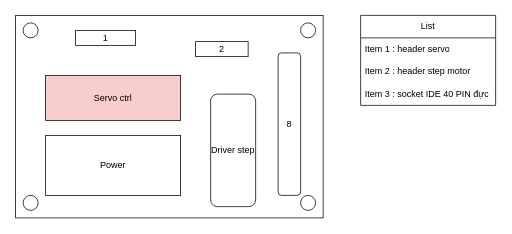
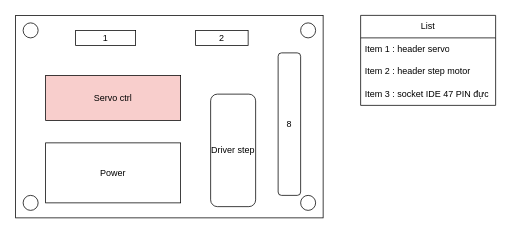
(222, 49) -> (222, 38)
(429, 94) -> (429, 94)
(113, 165) -> (113, 173)
